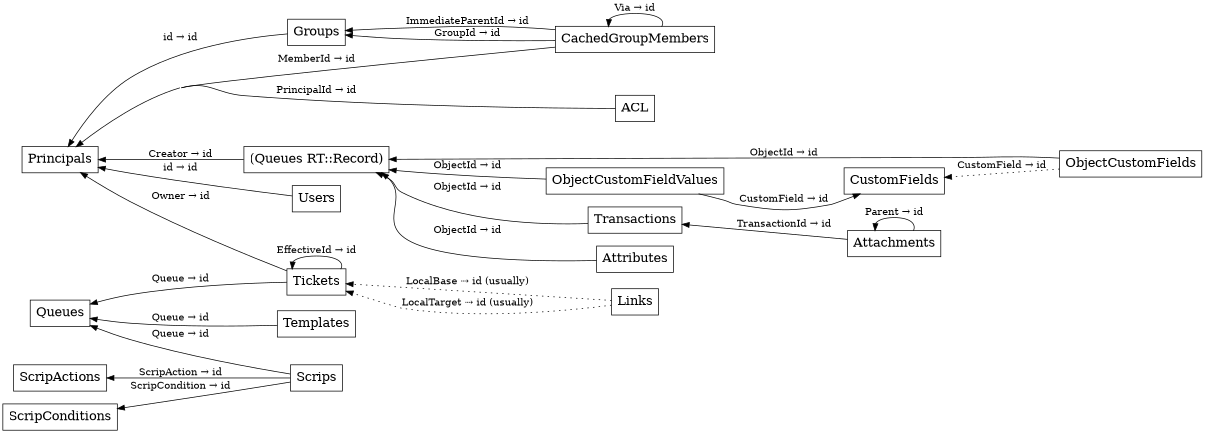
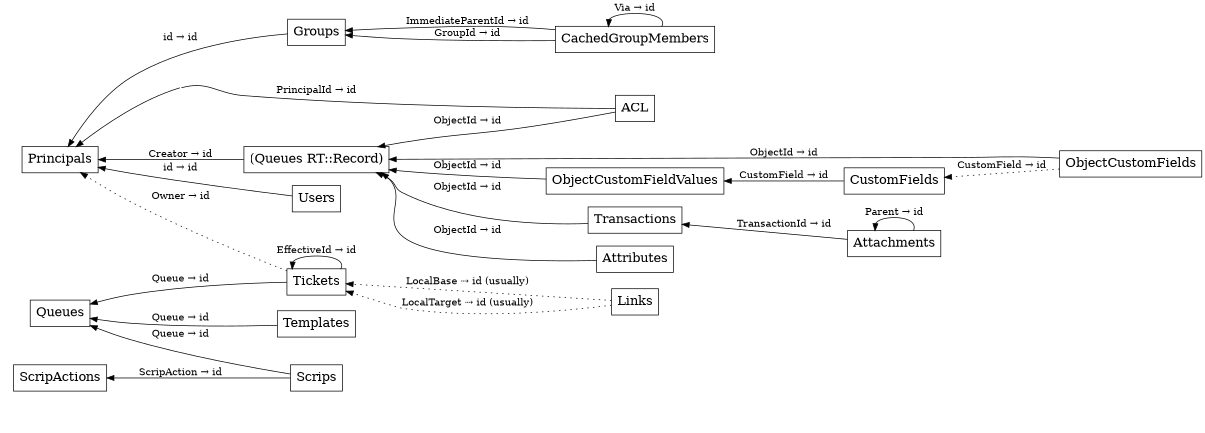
(368, 66) -> none
none -> (500, 131)
(776, 209) -> (788, 181)
(185, 228) -> (185, 228)
(60, 417) -> none
